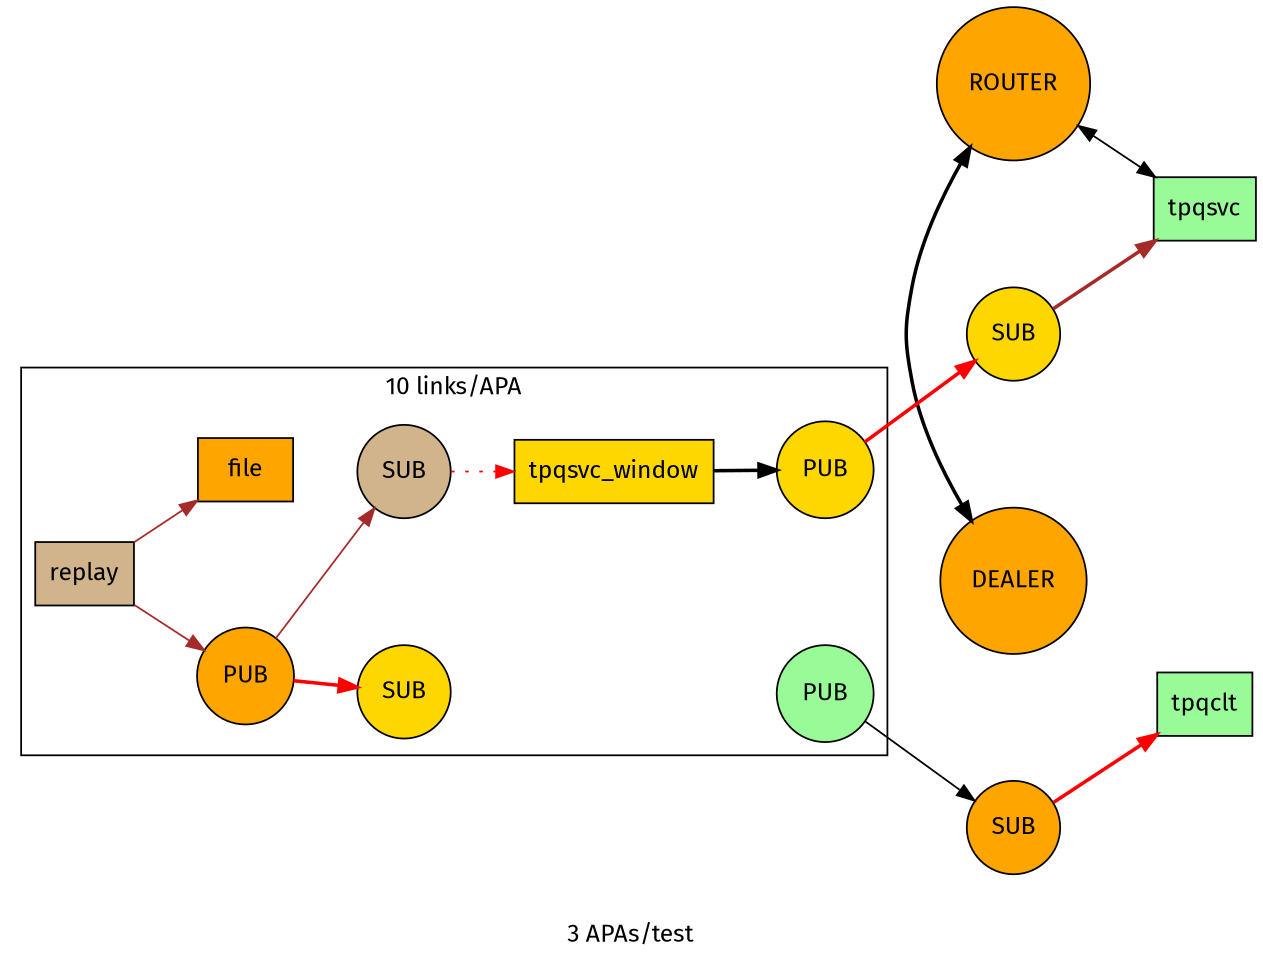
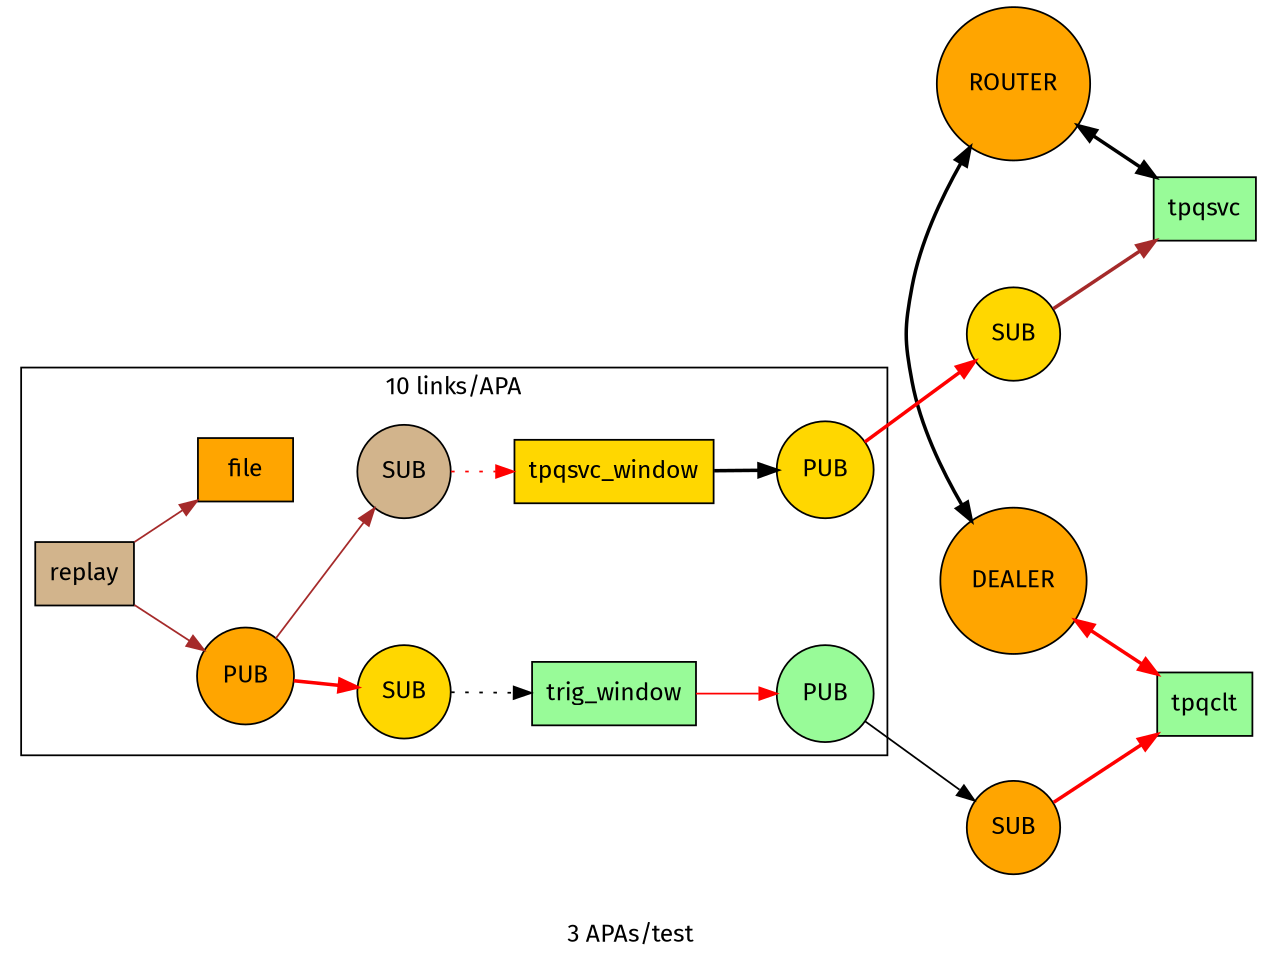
(1117, 151) -> (1117, 151)
none -> (1116, 647)
none -> (614, 694)
